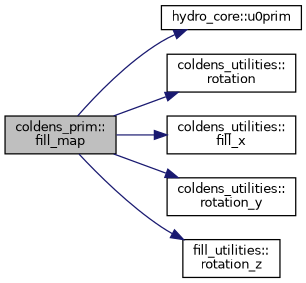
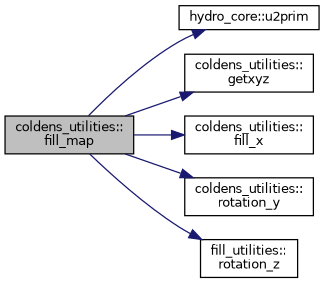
(231, 18) -> (249, 18)
(231, 73) -> (249, 73)
(61, 135) -> (69, 135)
